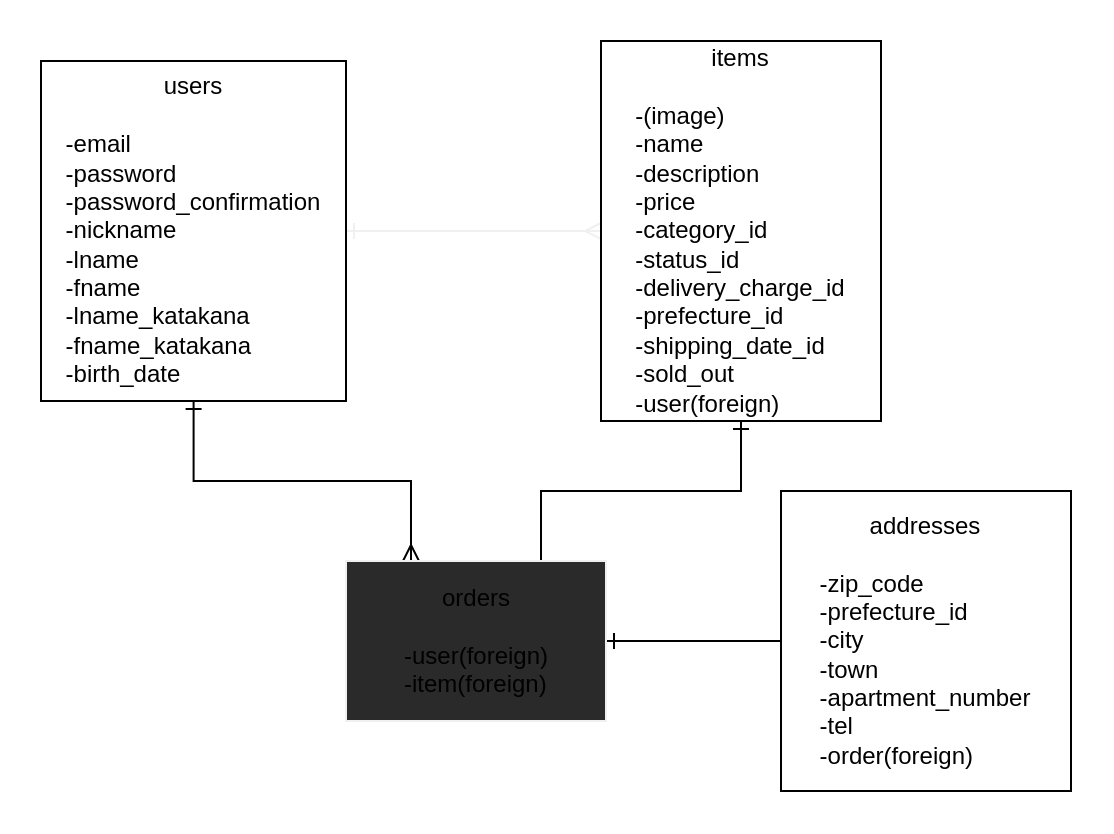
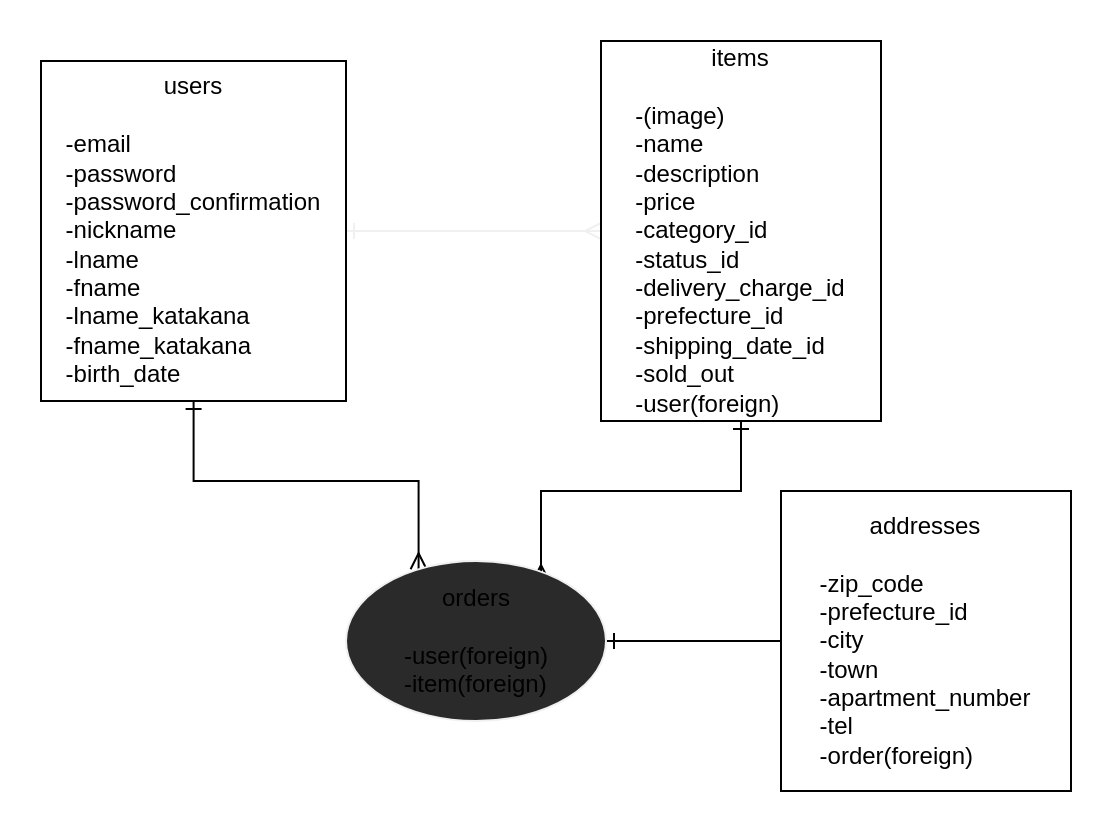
(476, 641) -> (476, 641)
